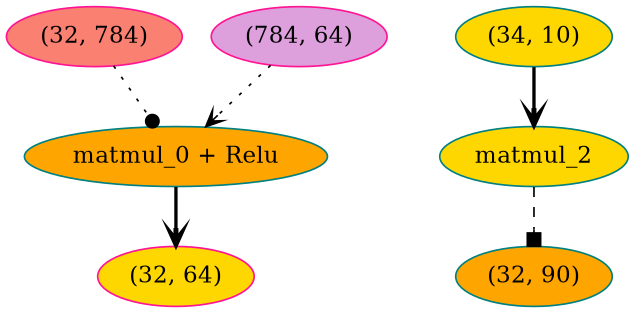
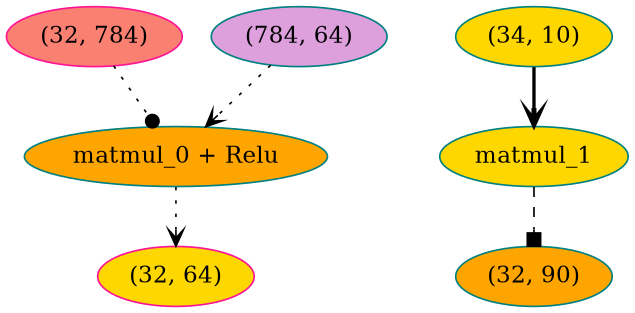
(299, 37) -> (299, 37)
(534, 157) -> (534, 157)
(176, 208) -> (176, 208)
